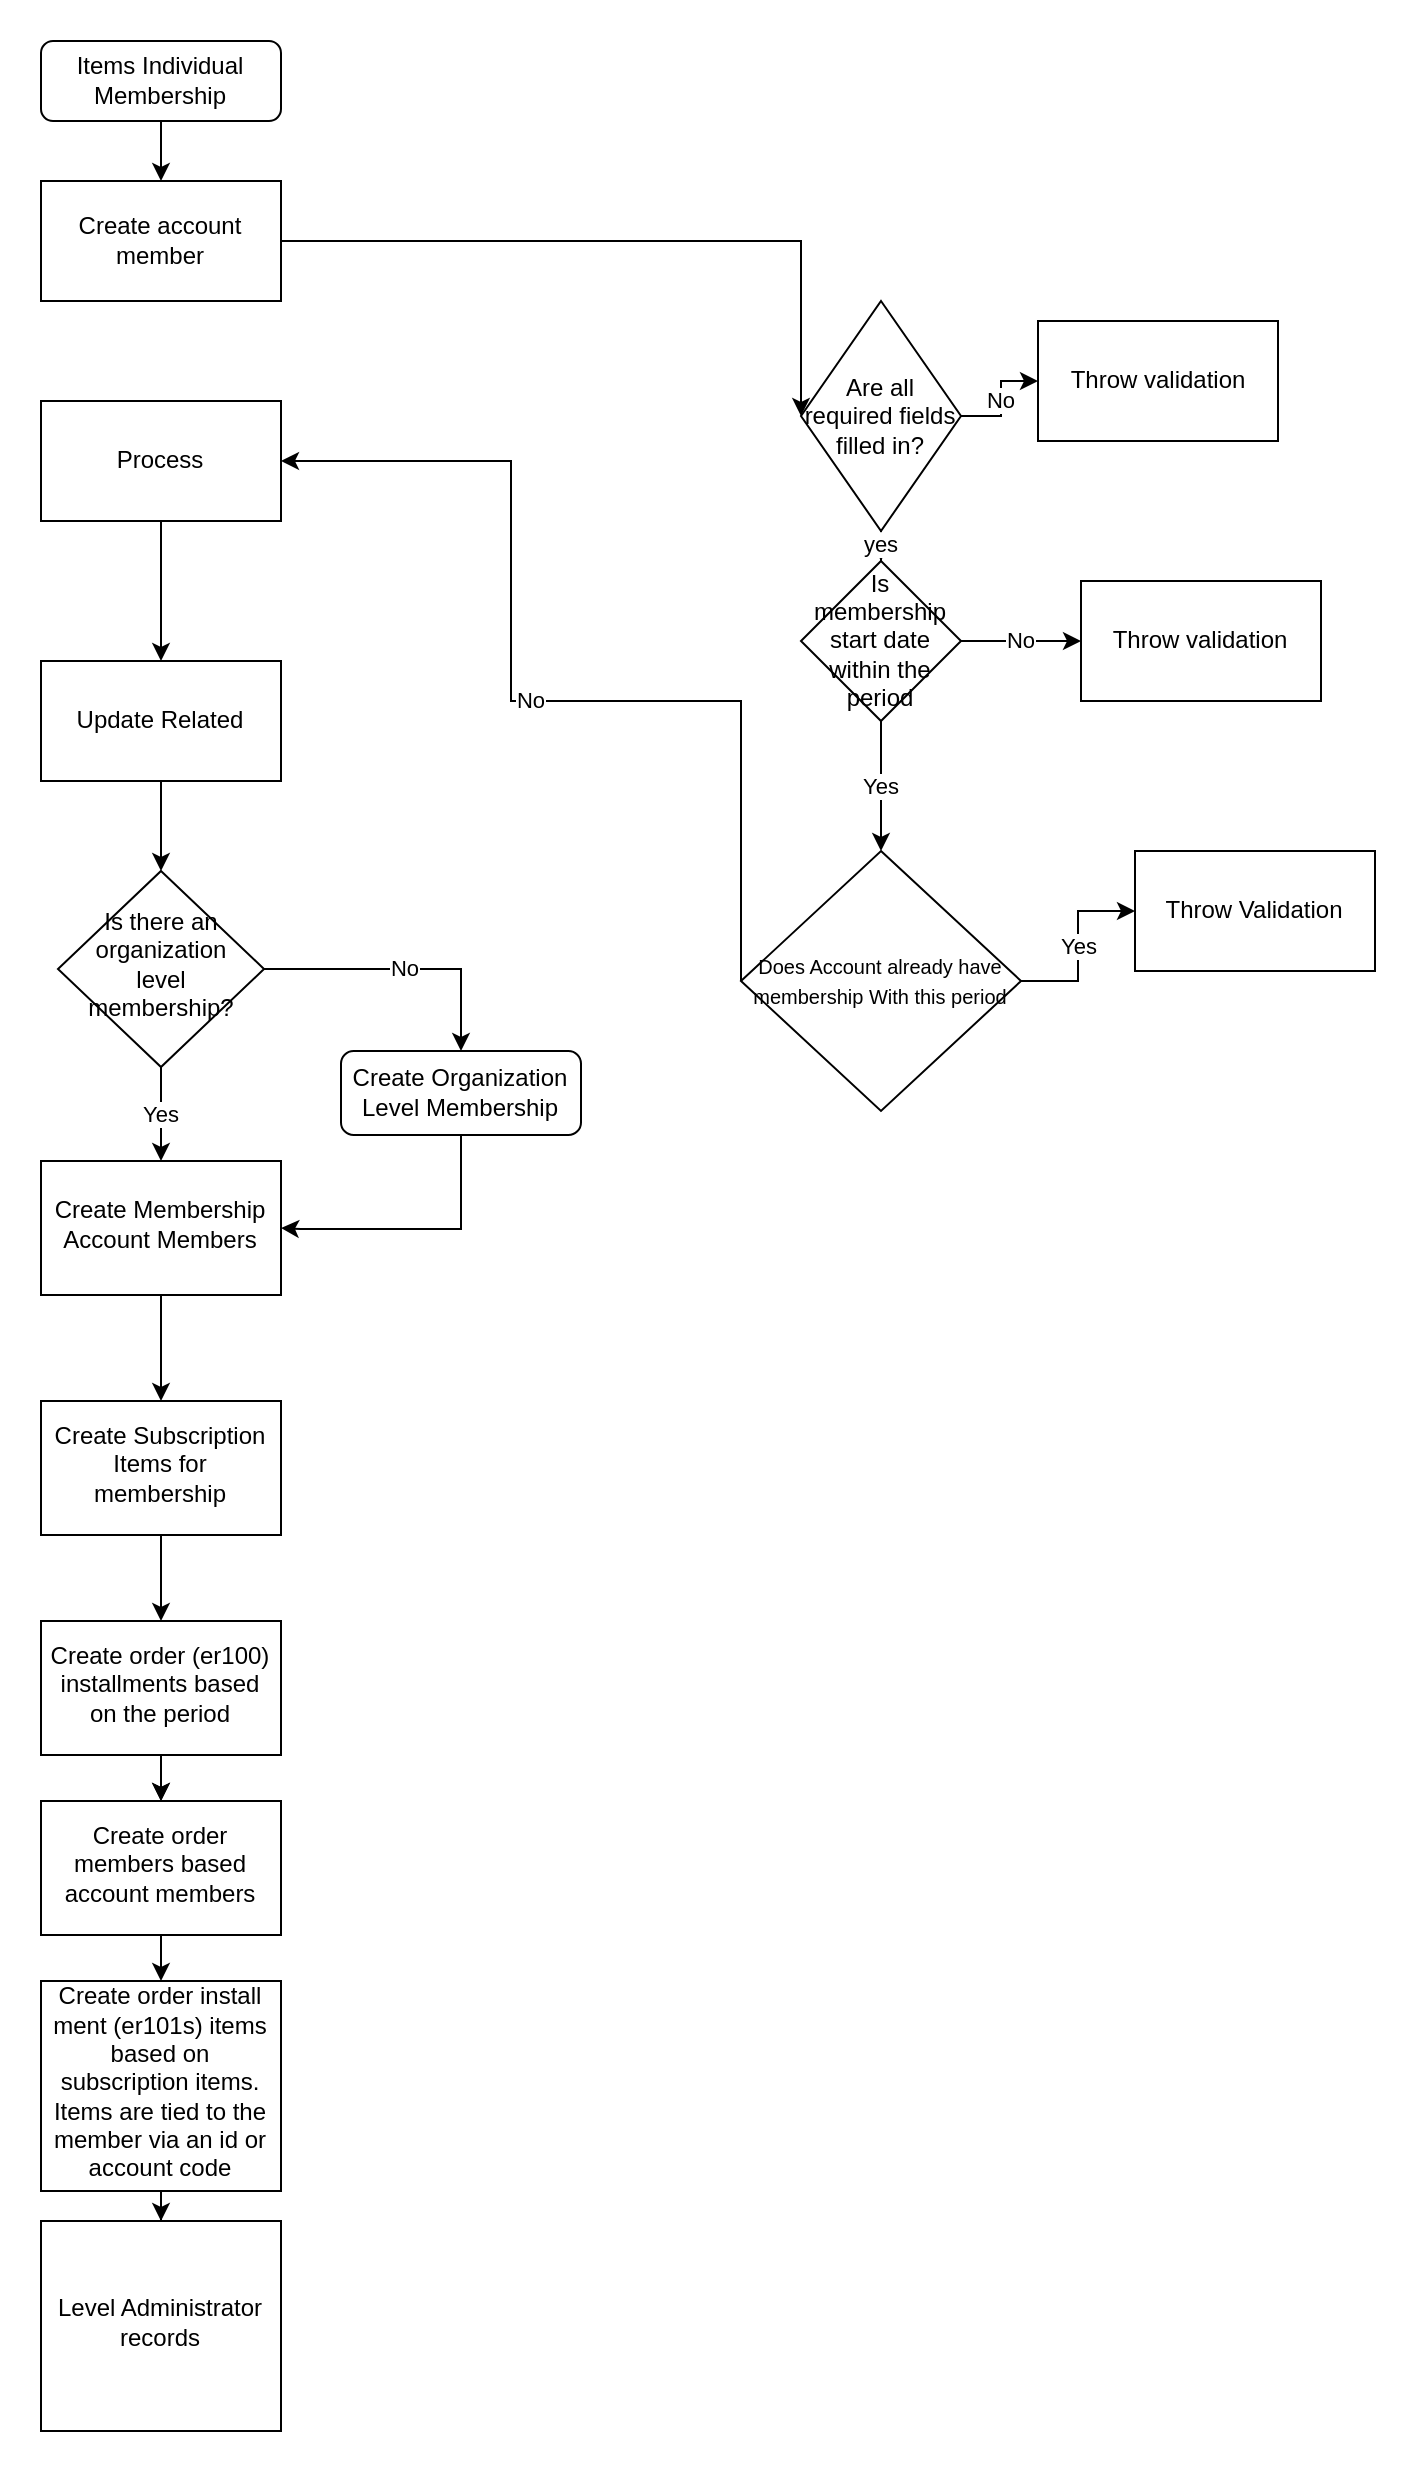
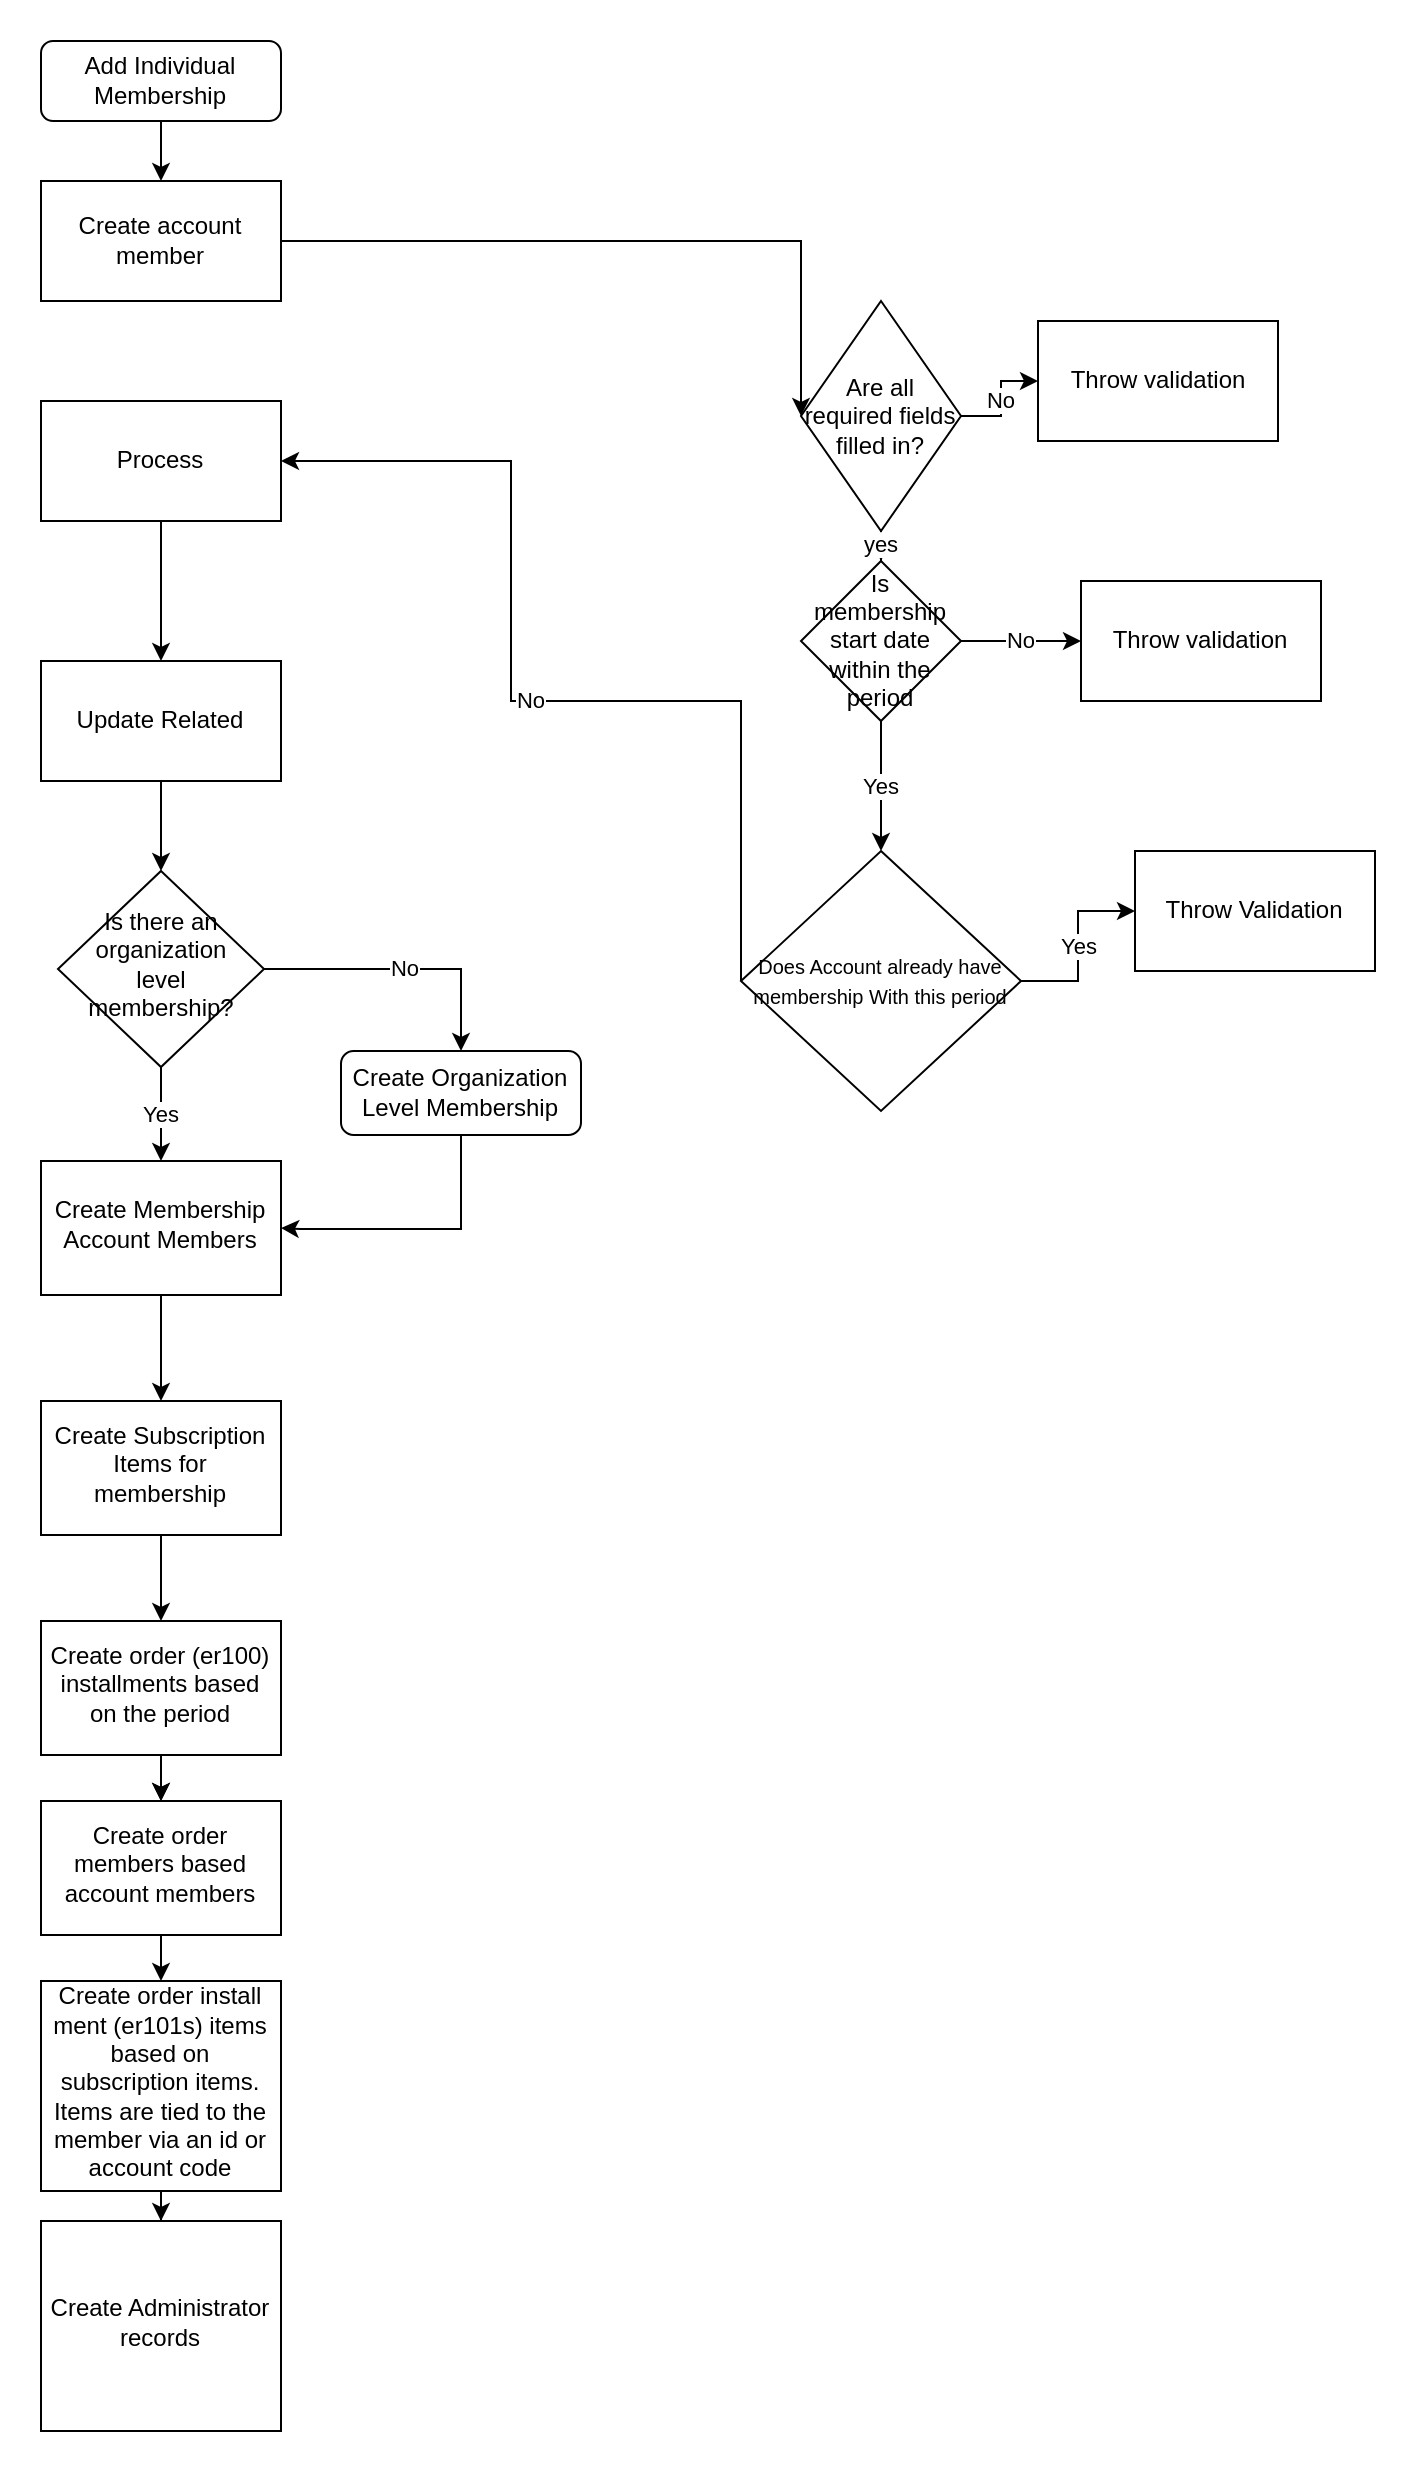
(161, 81) -> (161, 81)
(161, 2323) -> (161, 2323)
